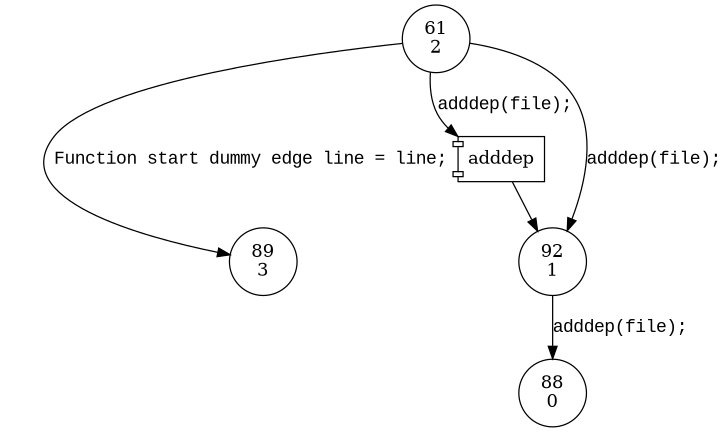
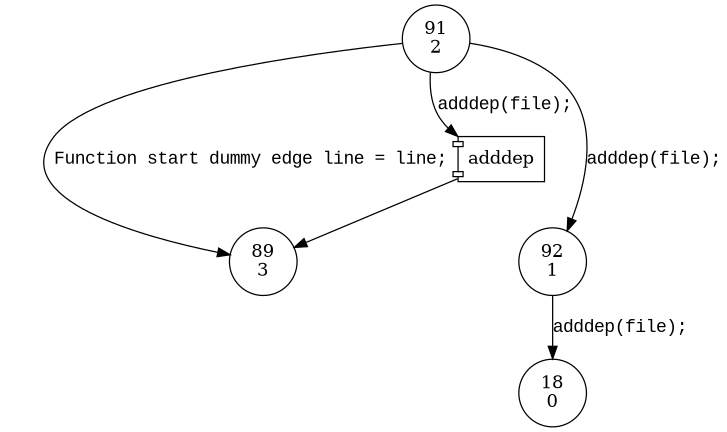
(436, 39) -> (436, 39)
(522, 201) -> (382, 211)
(553, 393) -> (553, 393)
